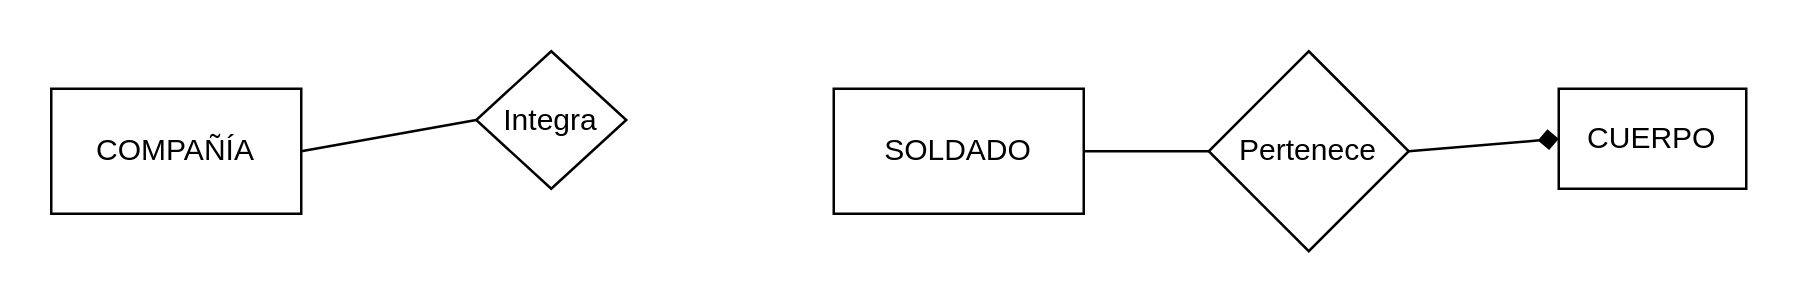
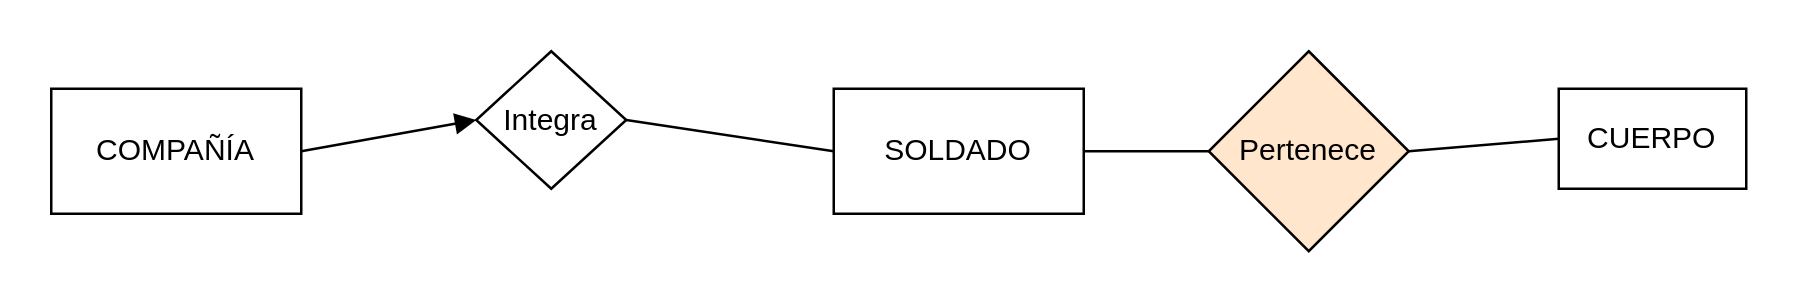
(463, 122) -> (454, 124)
none -> (730, 136)
(1539, 140) -> (1548, 140)
(1309, 151) -> (1309, 151)
